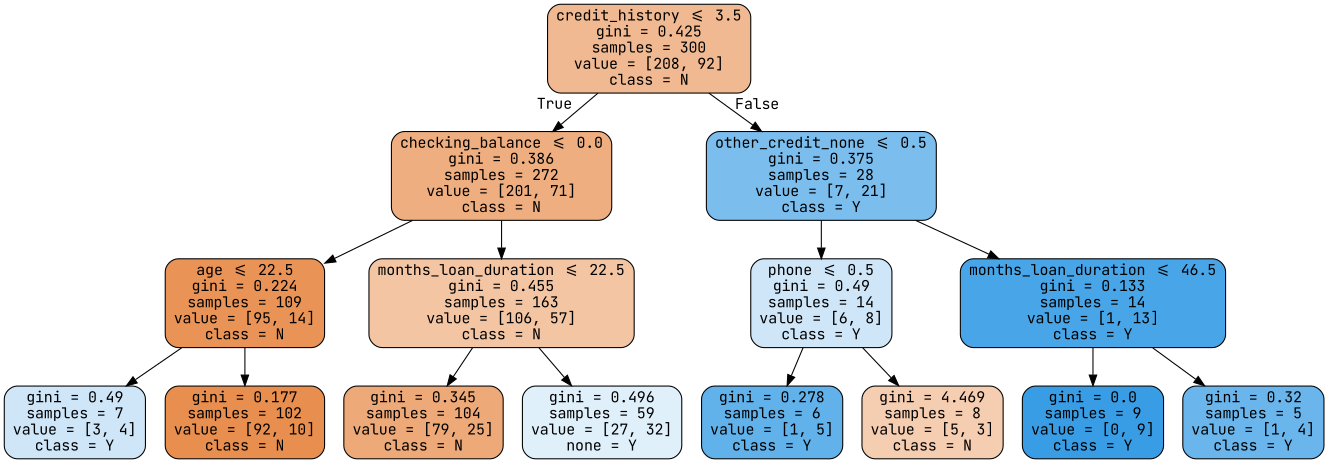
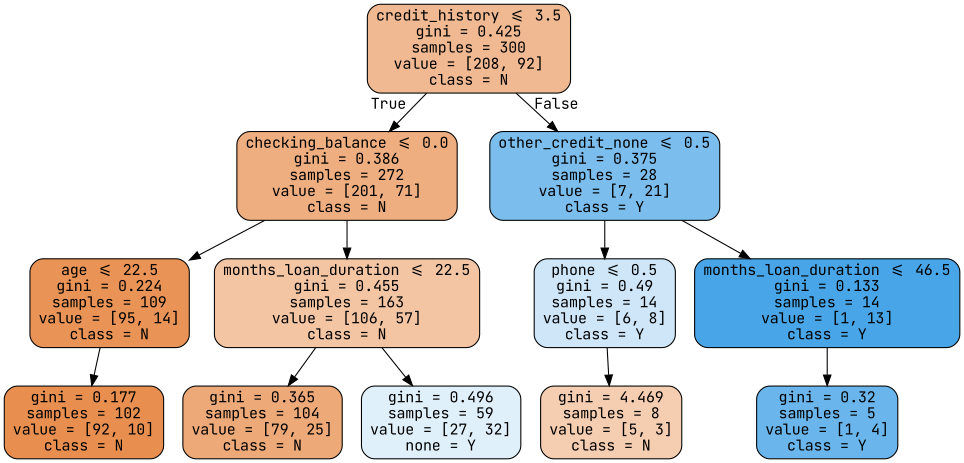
(75, 422) -> none
(424, 422) -> (263, 422)
(772, 422) -> none
(1093, 422) -> none
